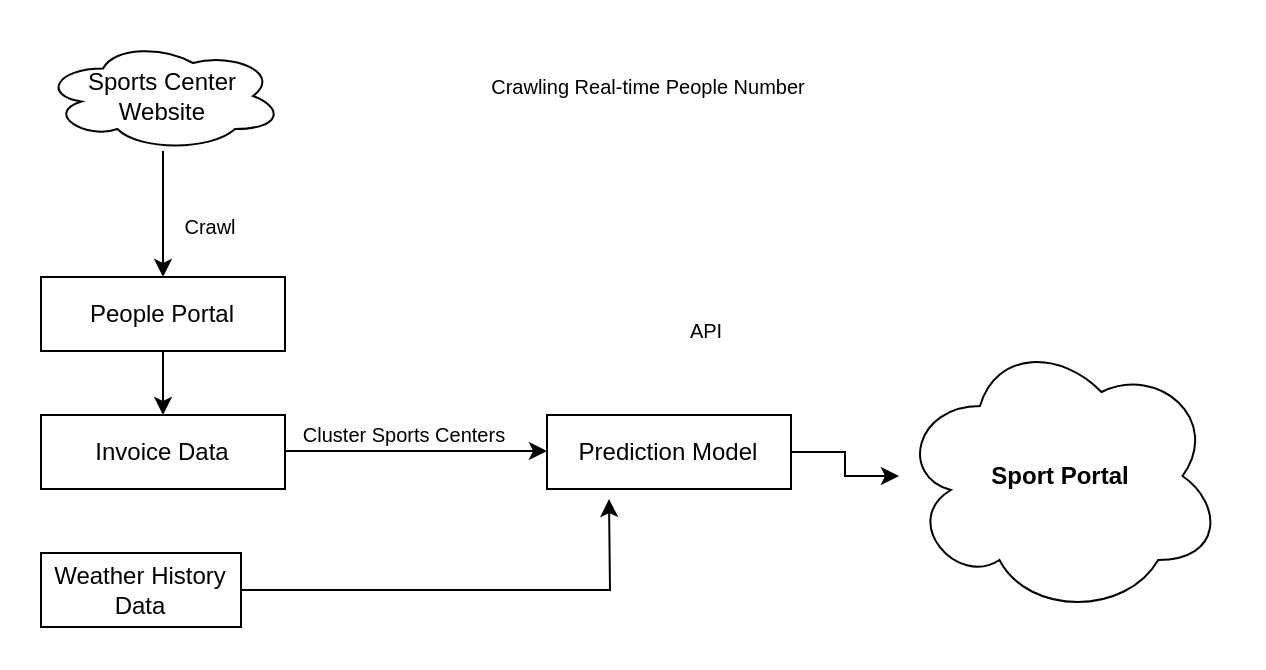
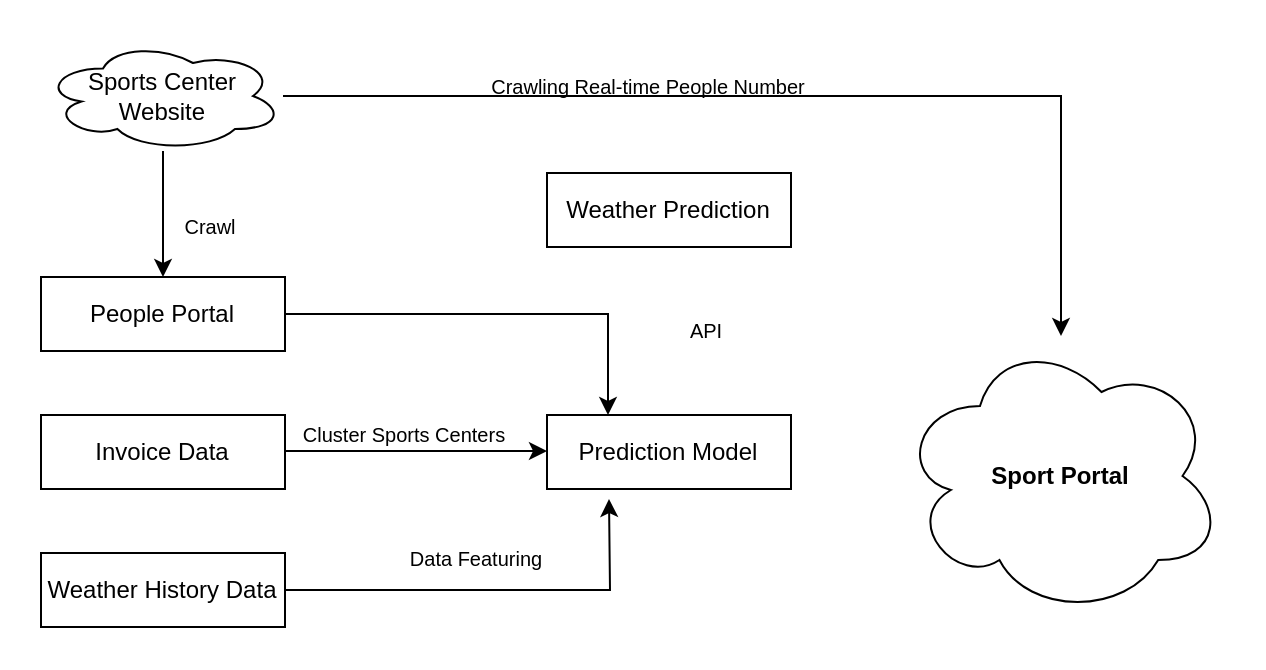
none -> (785, 96)
none -> (669, 210)
(163, 390) -> (490, 314)
(845, 457) -> none
none -> (477, 559)
(141, 590) -> (163, 590)
